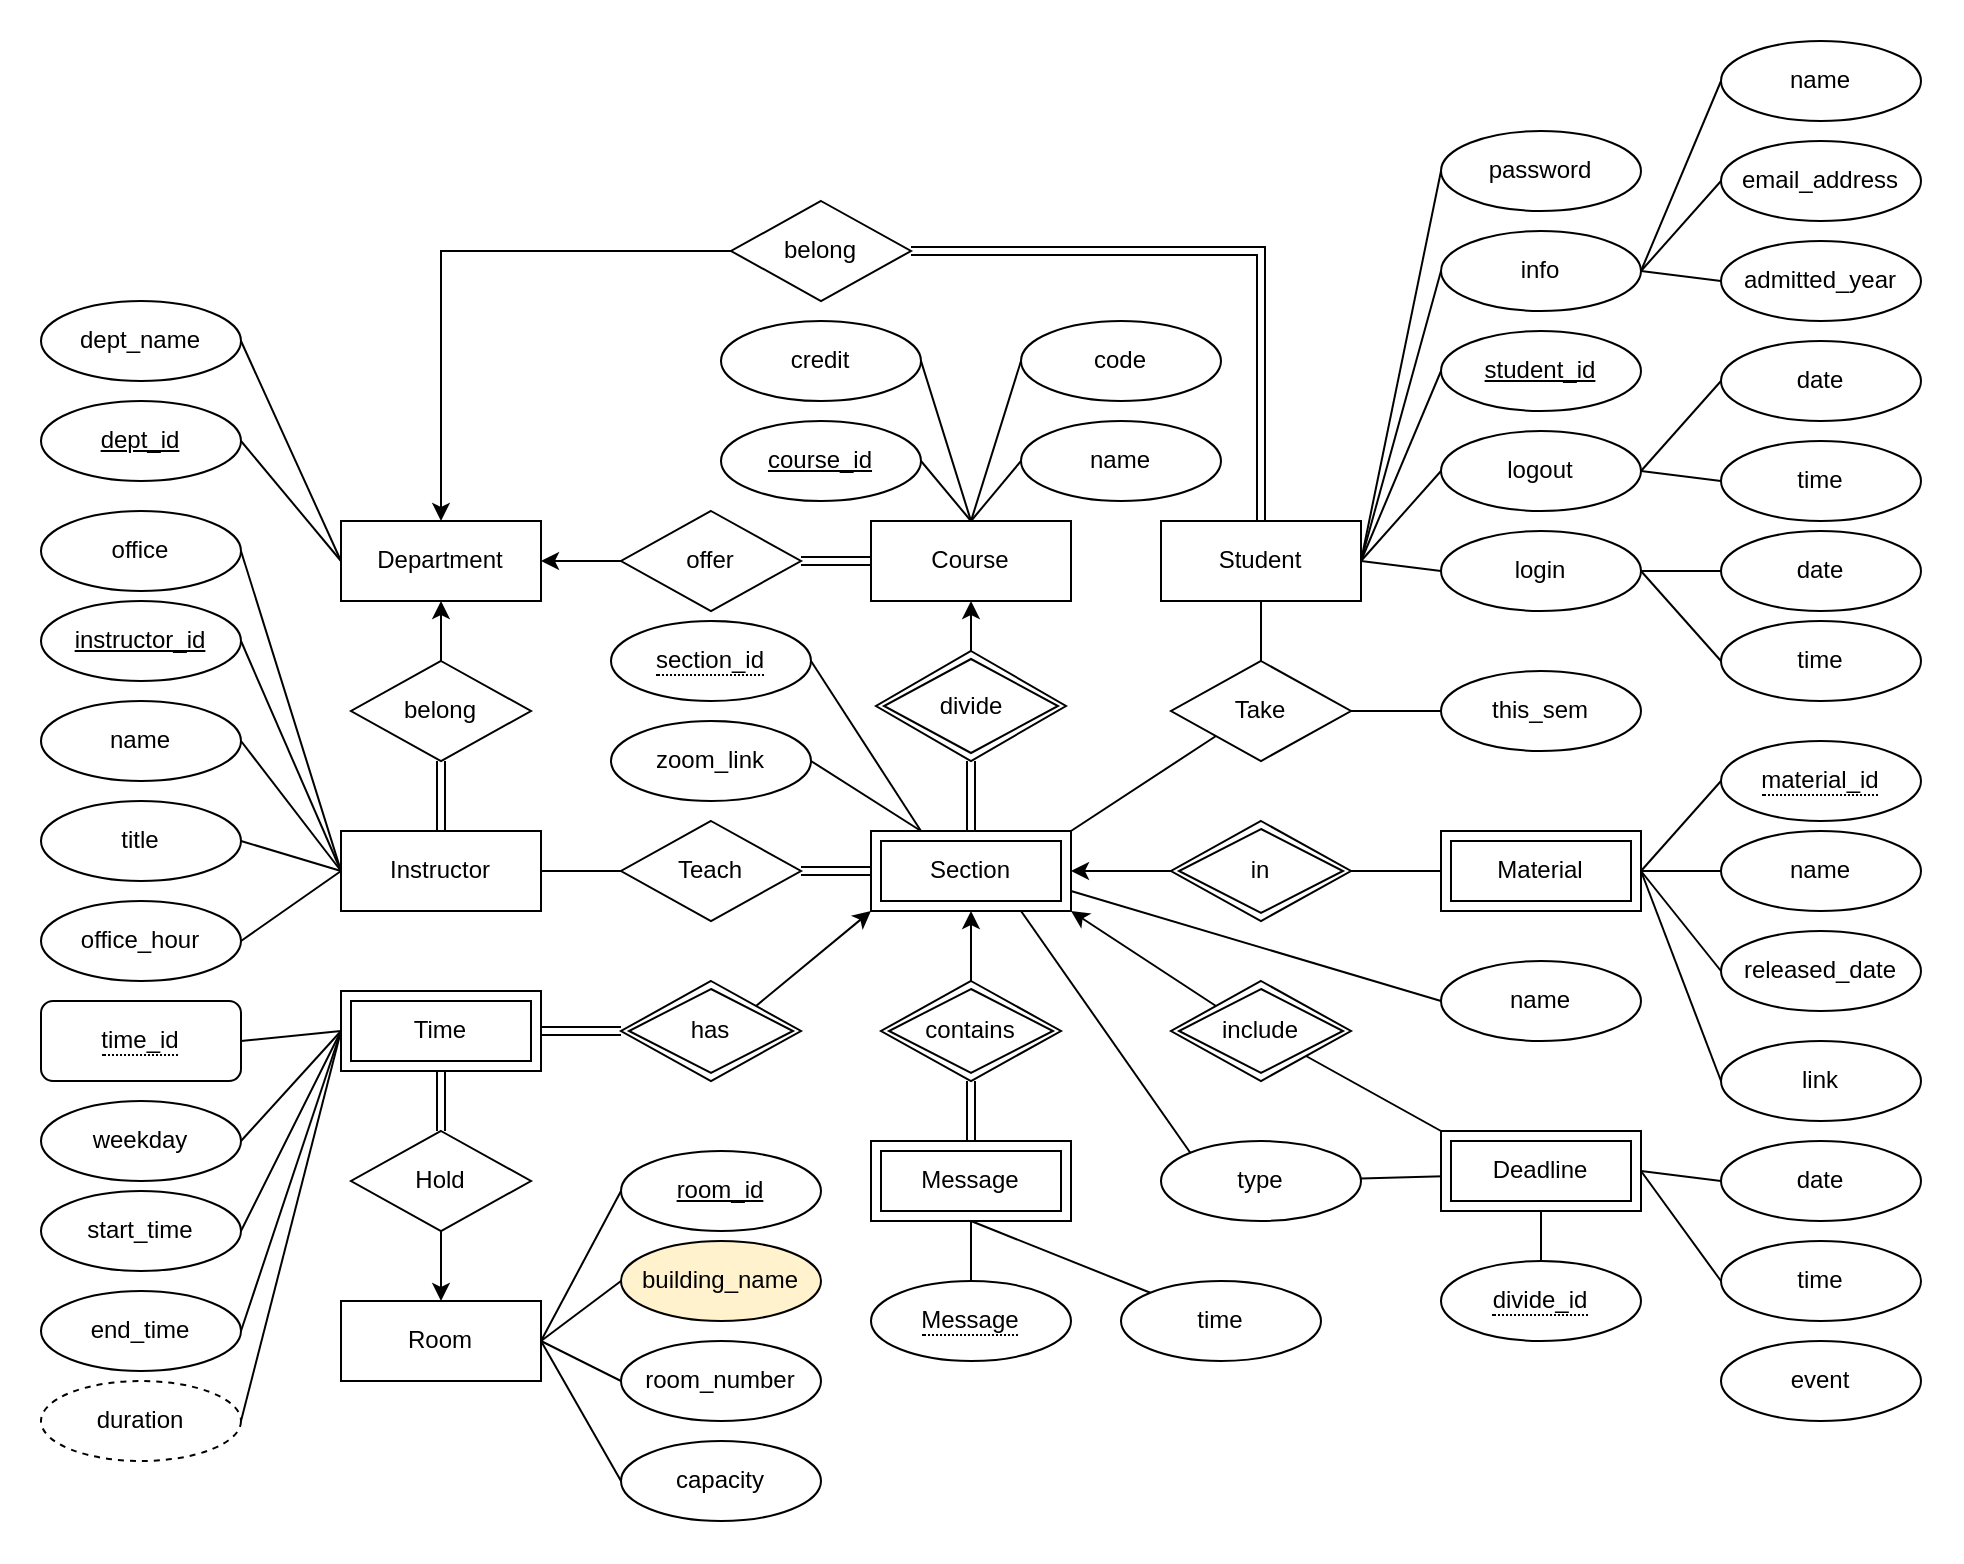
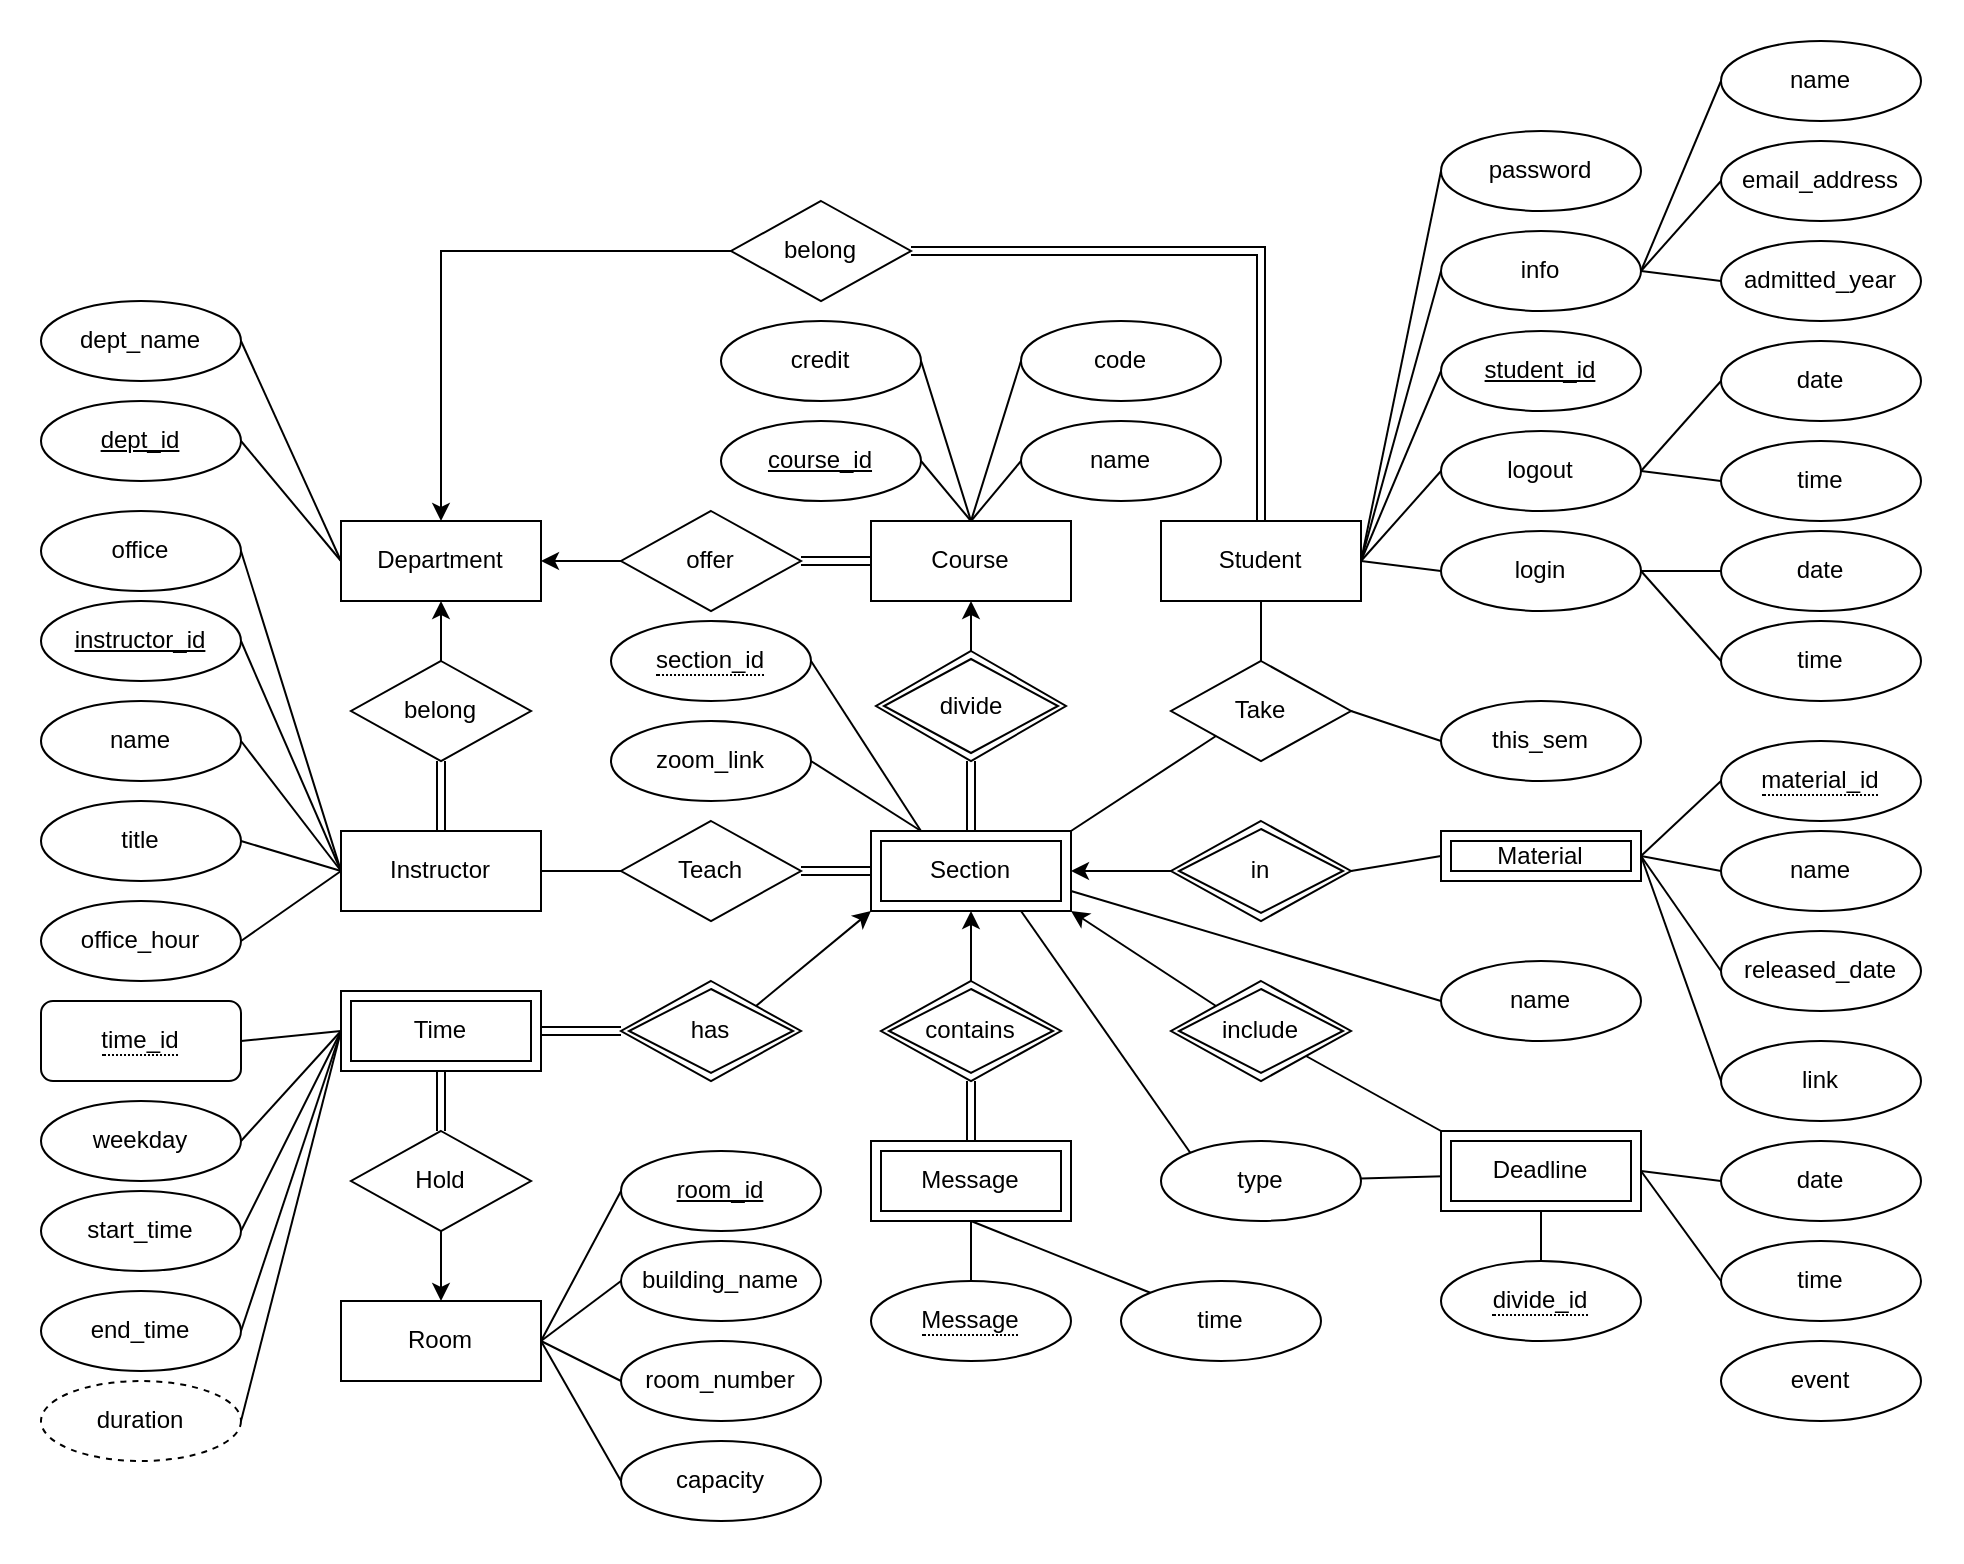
(1541, 711) -> (1541, 741)
(1541, 871) -> (1541, 856)
(721, 1281) -> (721, 1281)
